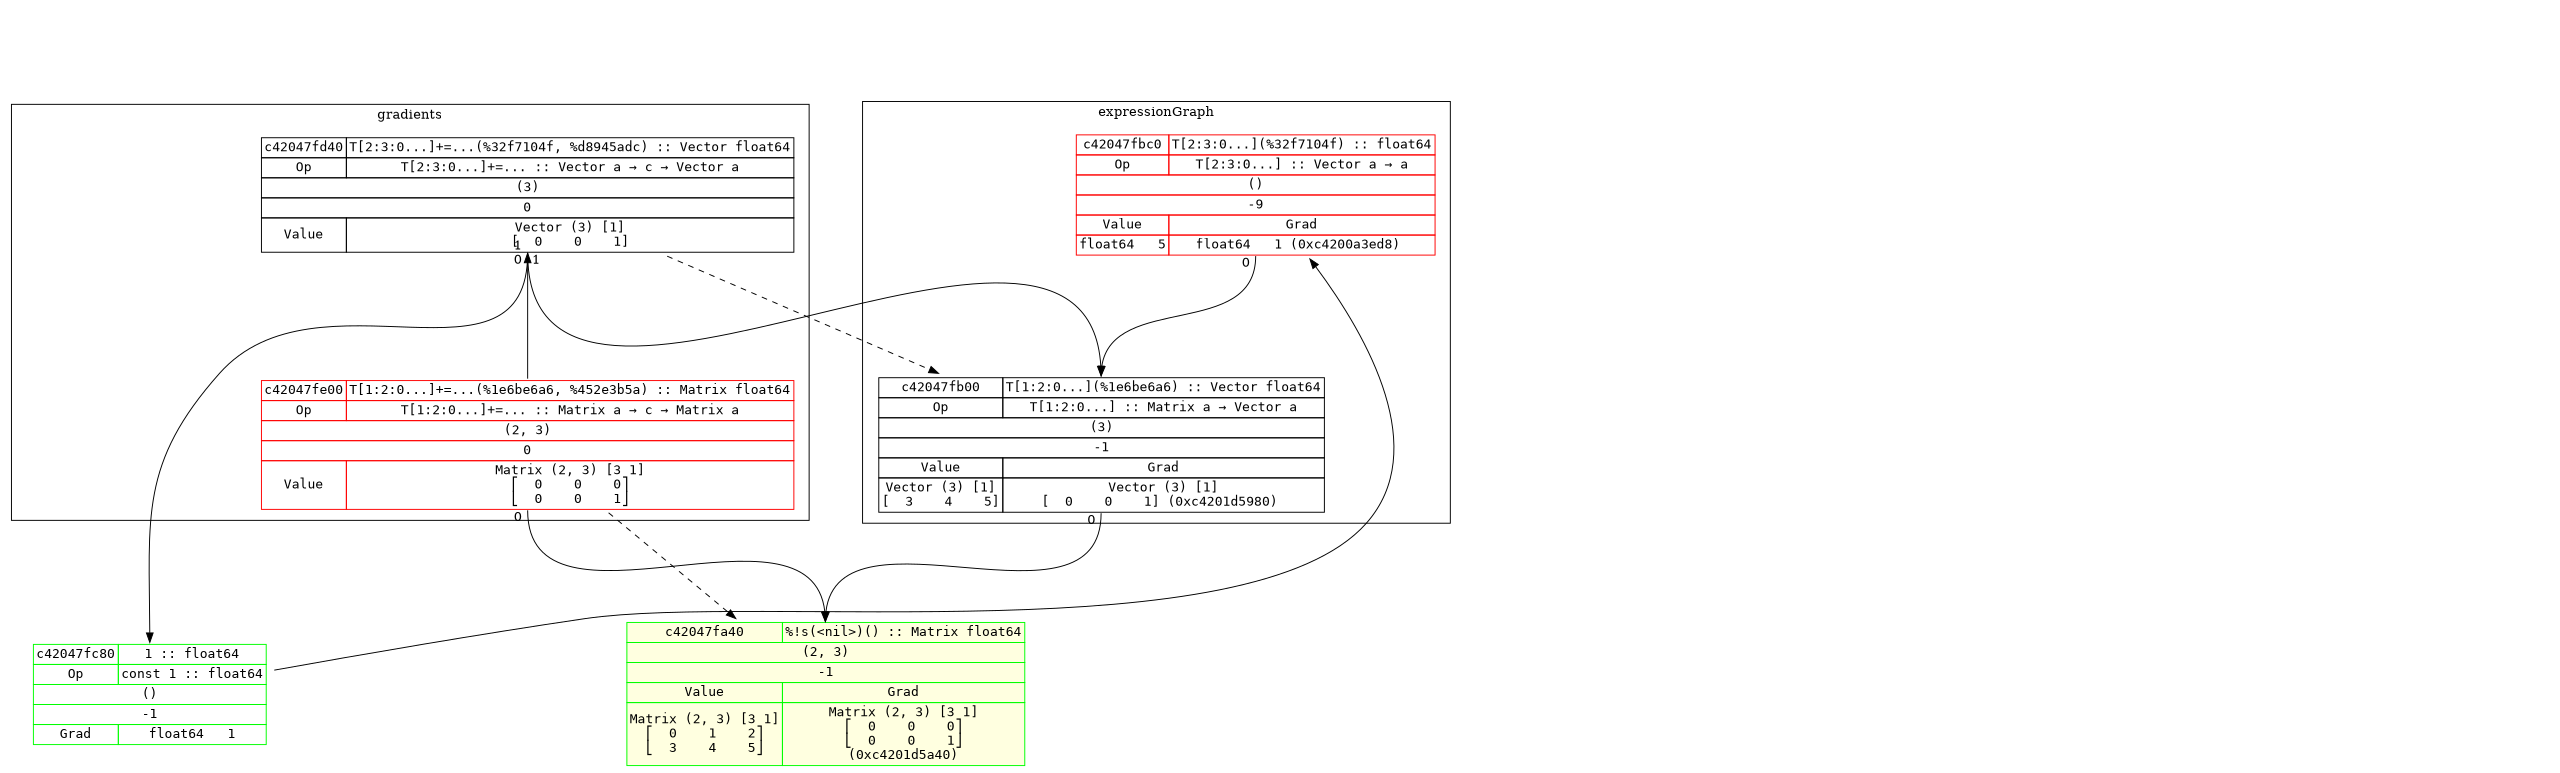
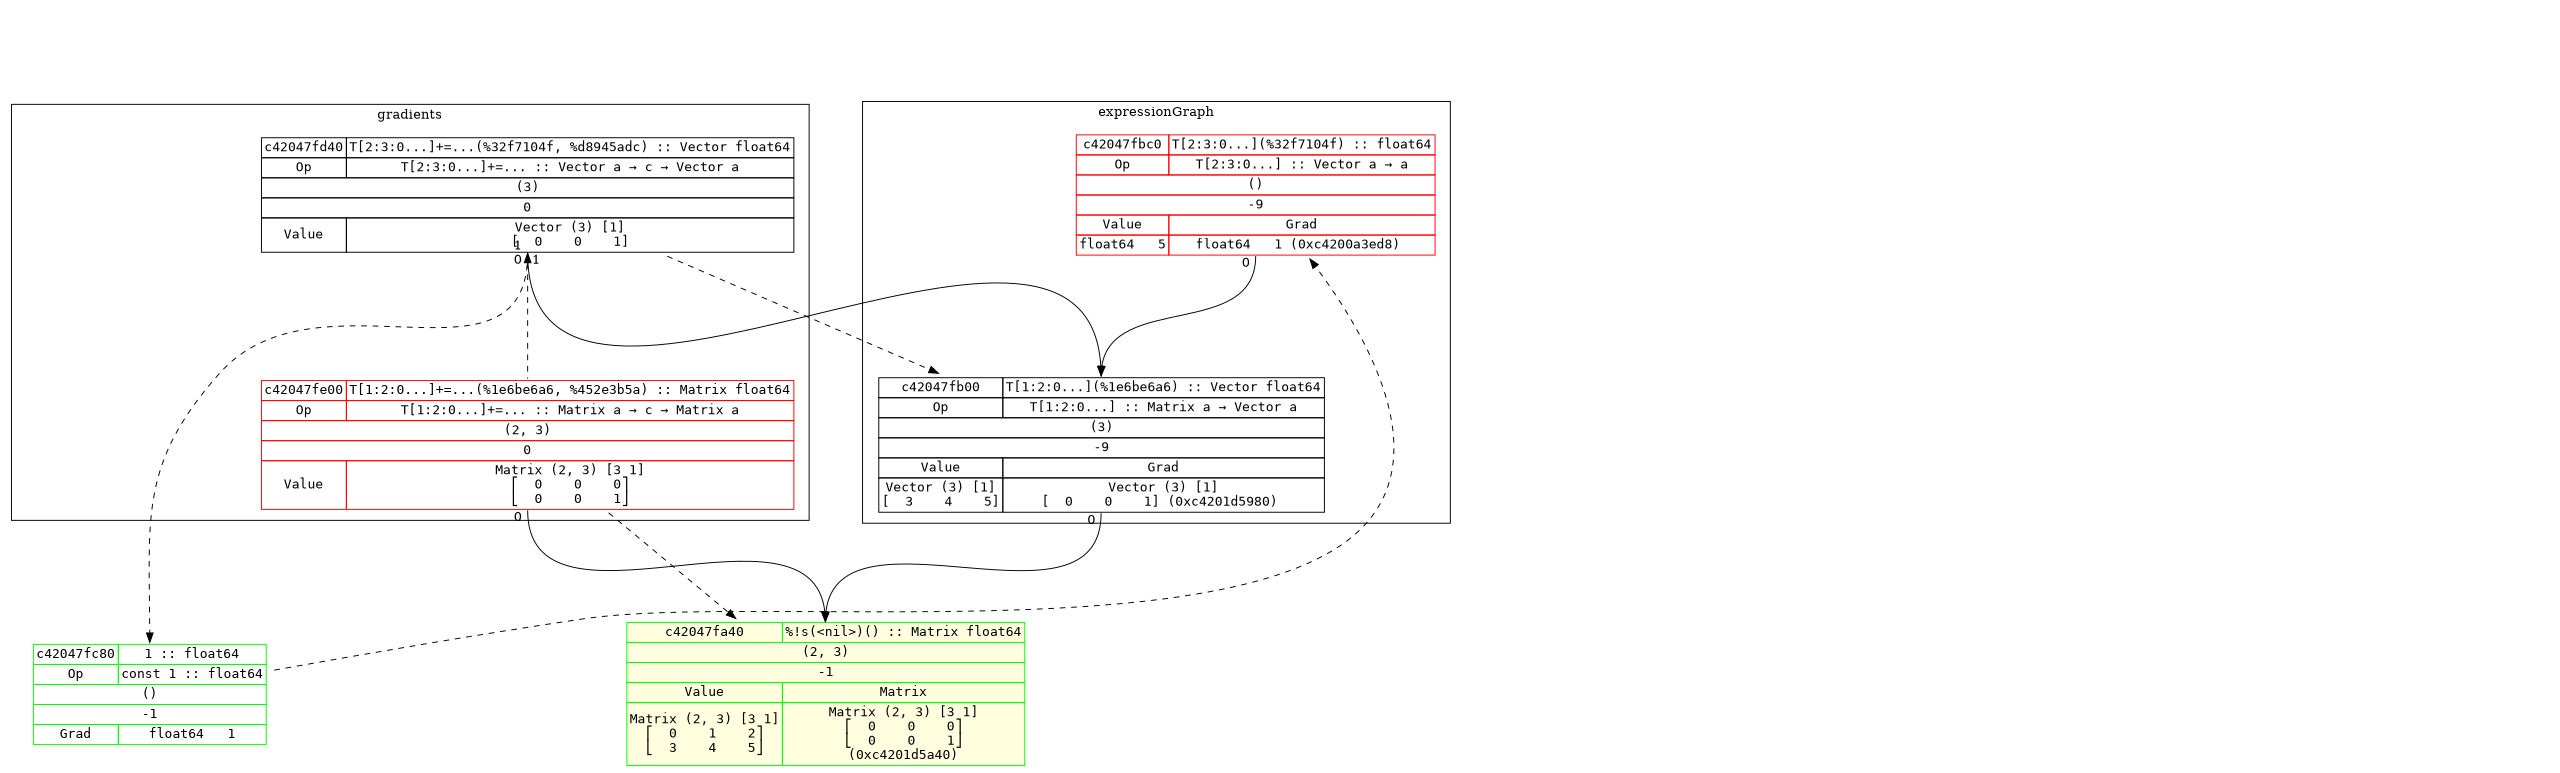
(528, 321) -> (528, 321)
(254, 348) -> (254, 348)
(1102, 447) -> (1102, 447)
(968, 611) -> (968, 611)
(904, 692) -> (904, 692)
